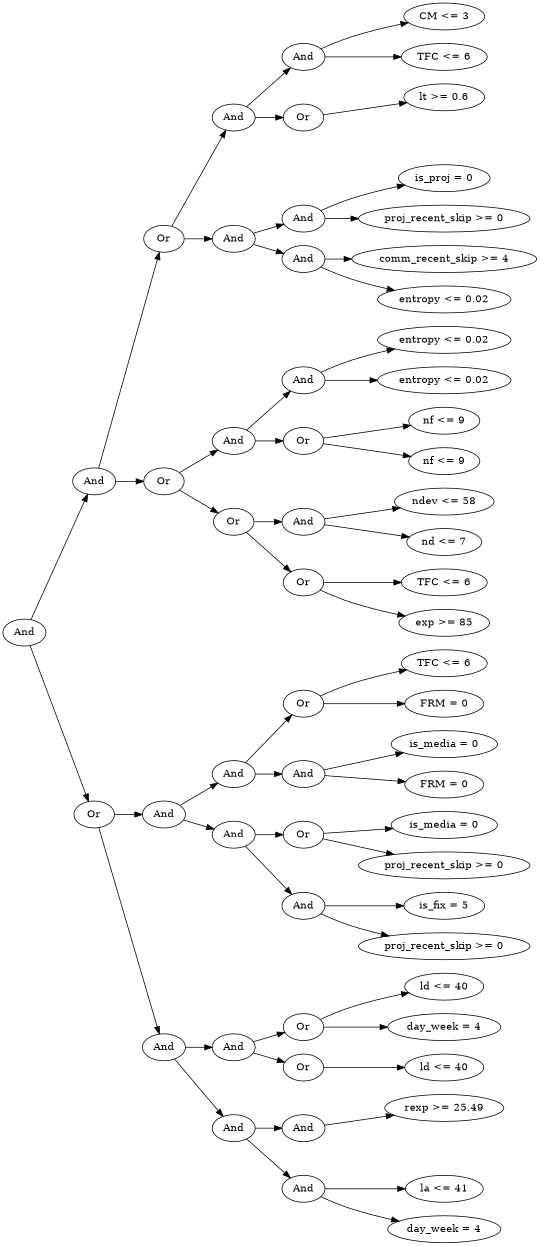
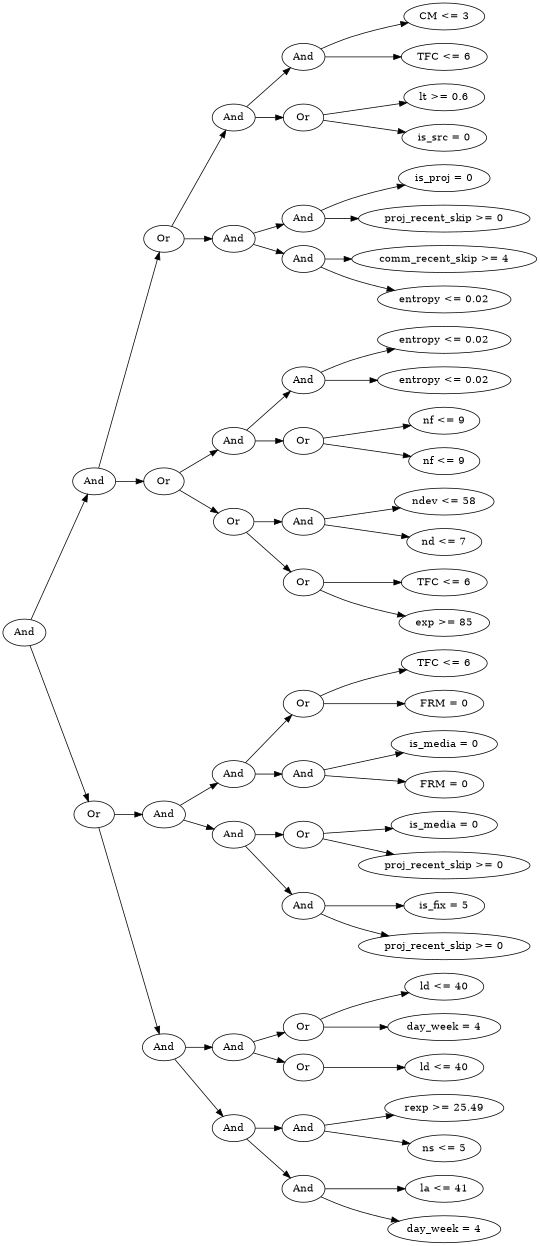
none -> (444, 138)
none -> (444, 1148)
